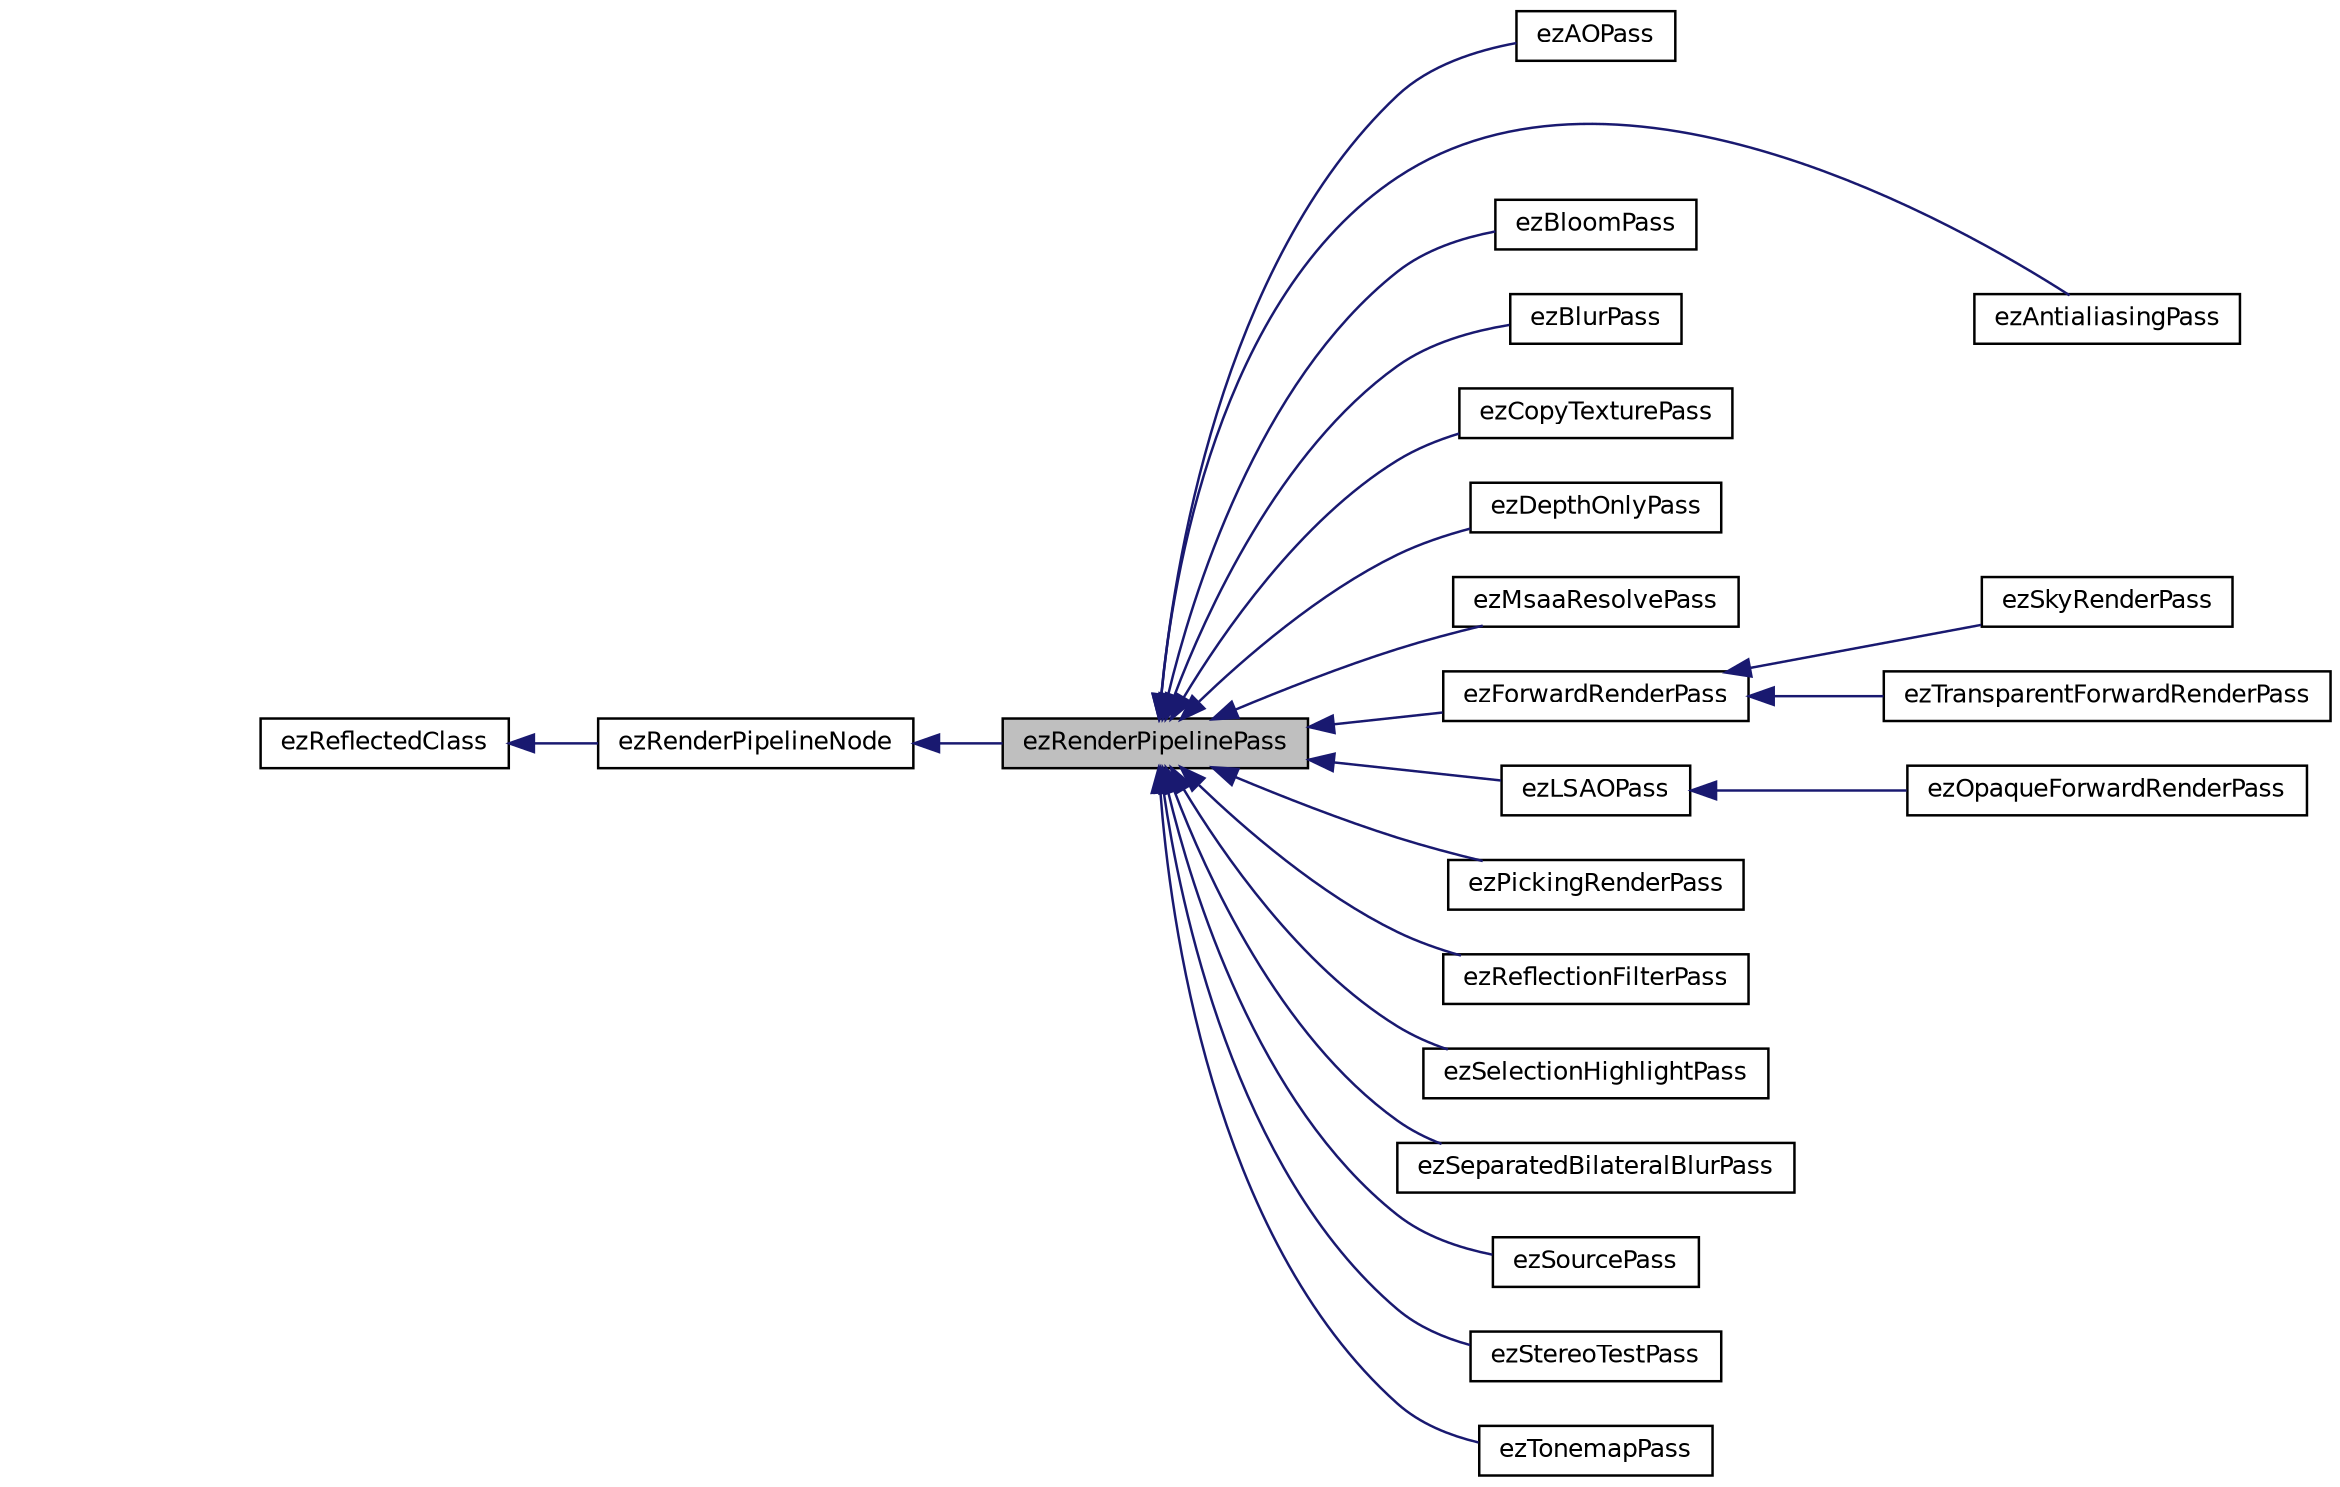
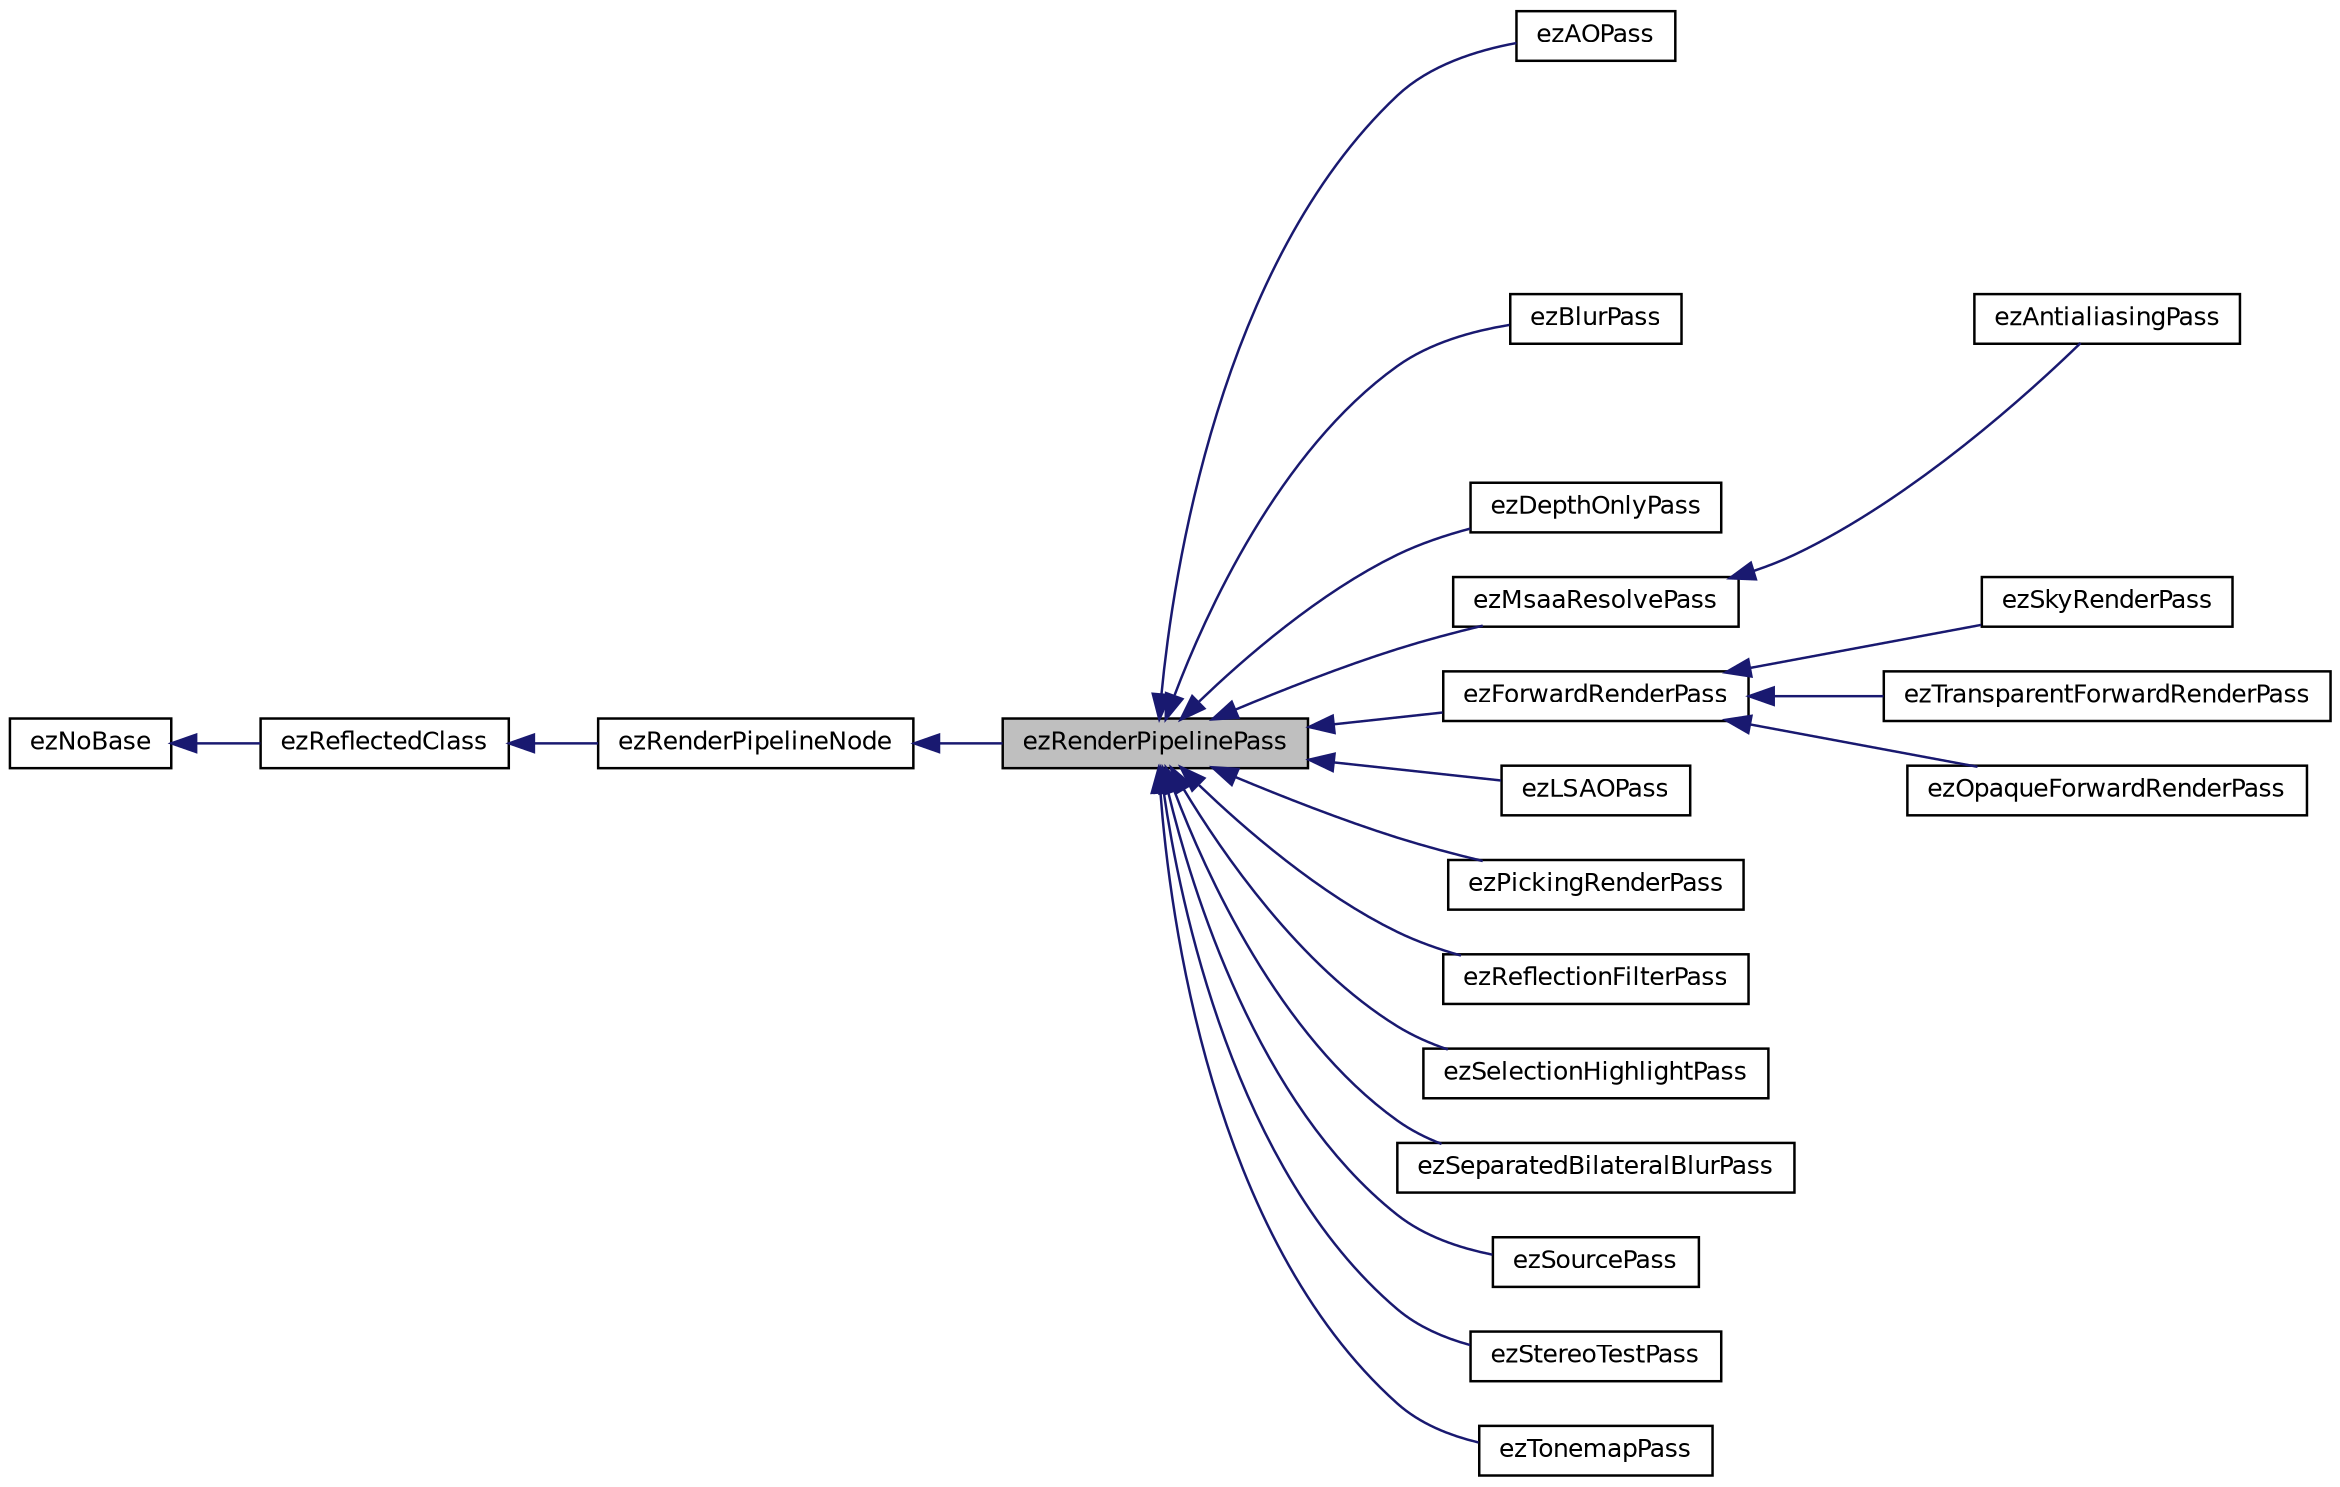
(1458, 150) -> (1928, 473)
(1596, 225) -> none
(1596, 413) -> none
none -> (91, 743)
(1811, 790) -> (1864, 746)
